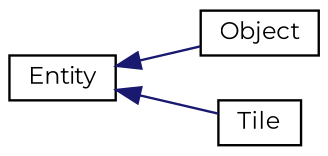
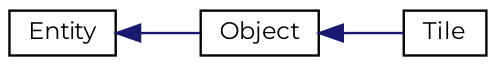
(179, 104) -> (373, 33)
